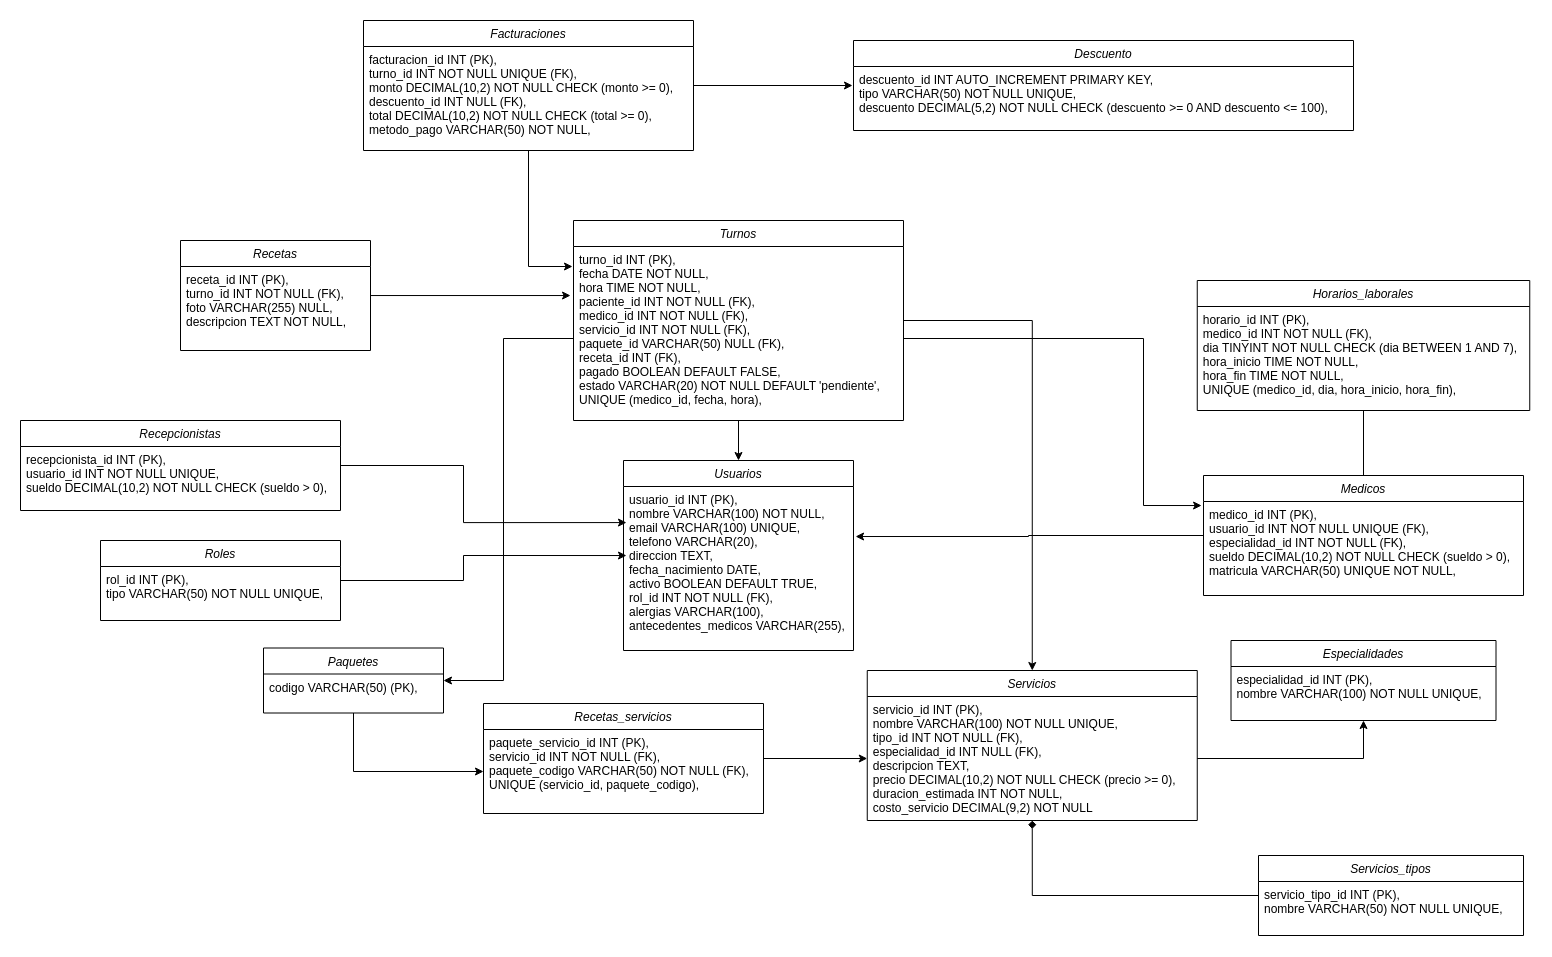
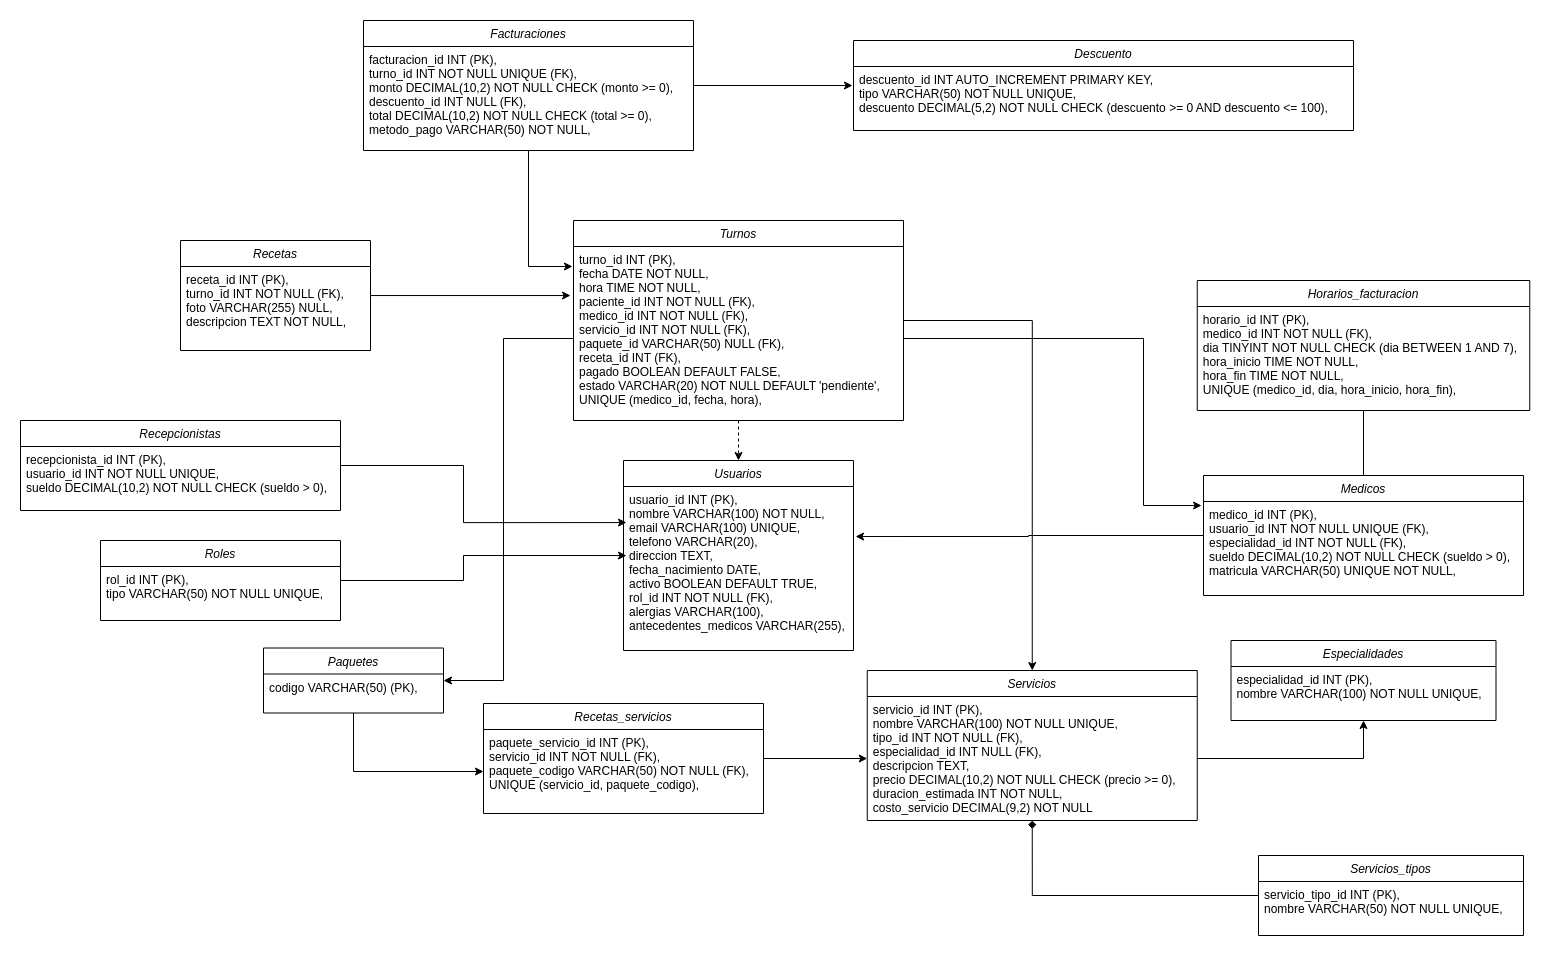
(1363, 294) -> (1363, 294)
(739, 437) -> (739, 437)
